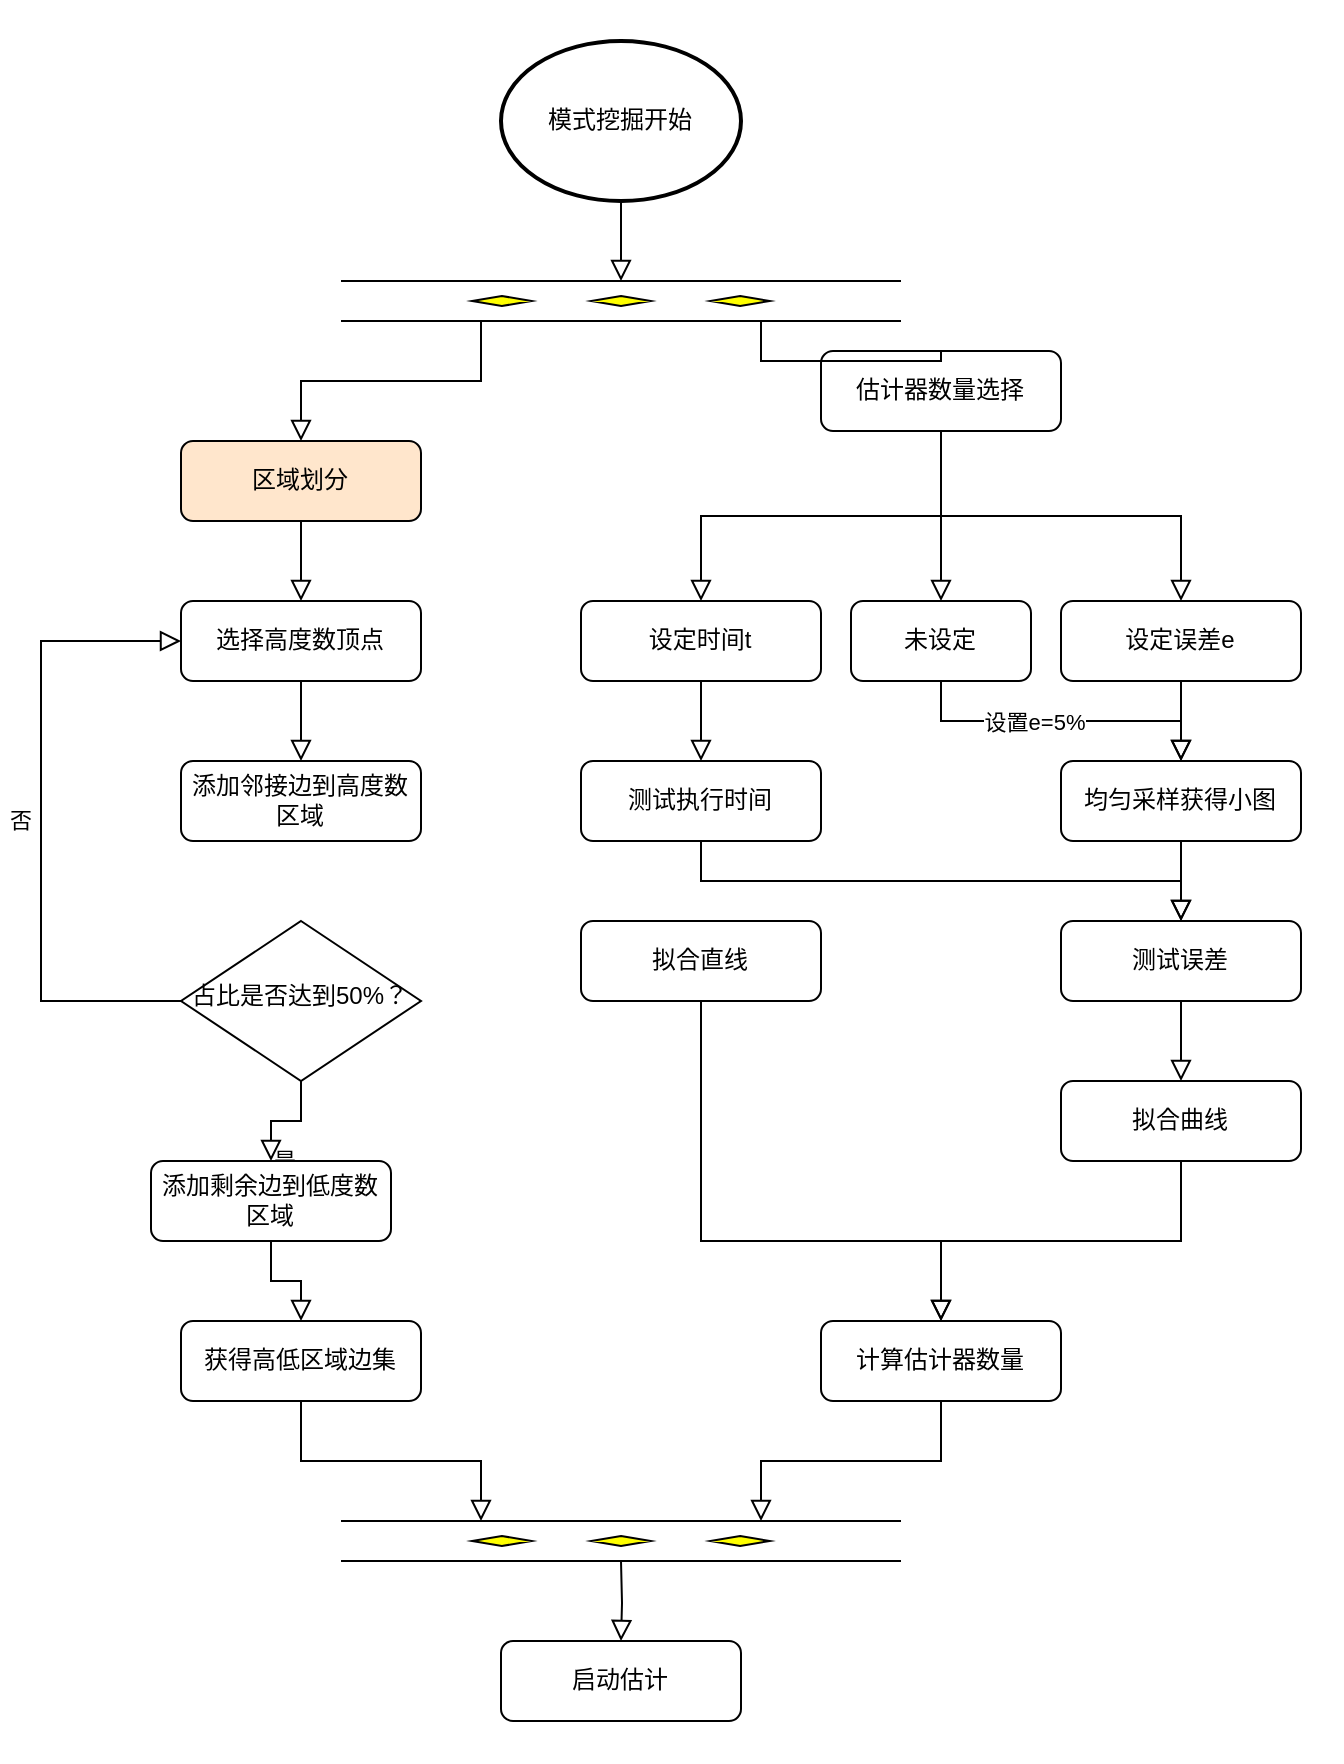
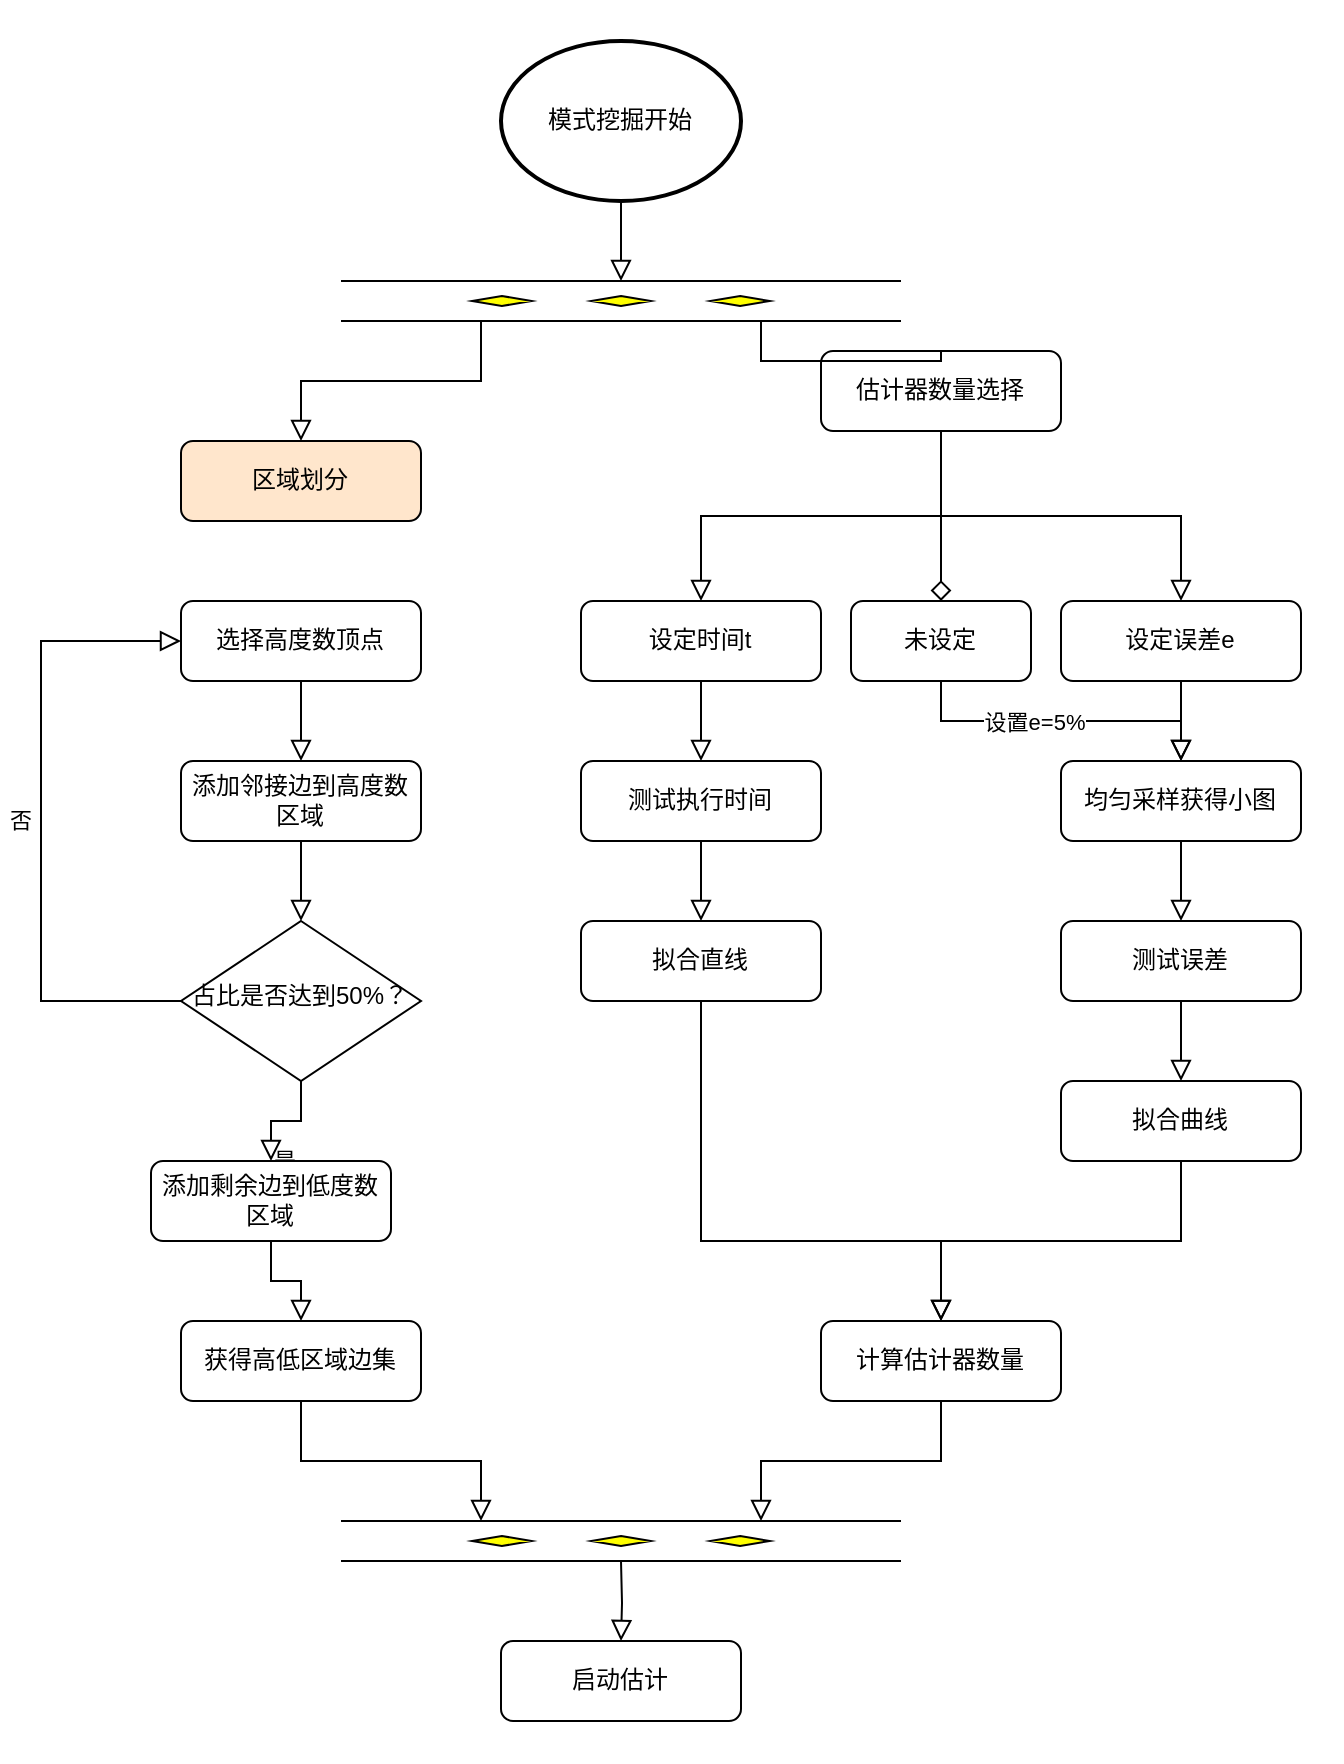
(301, 550) -> none
(941, 579) -> (941, 580)
none -> (301, 870)
(938, 881) -> (701, 890)
